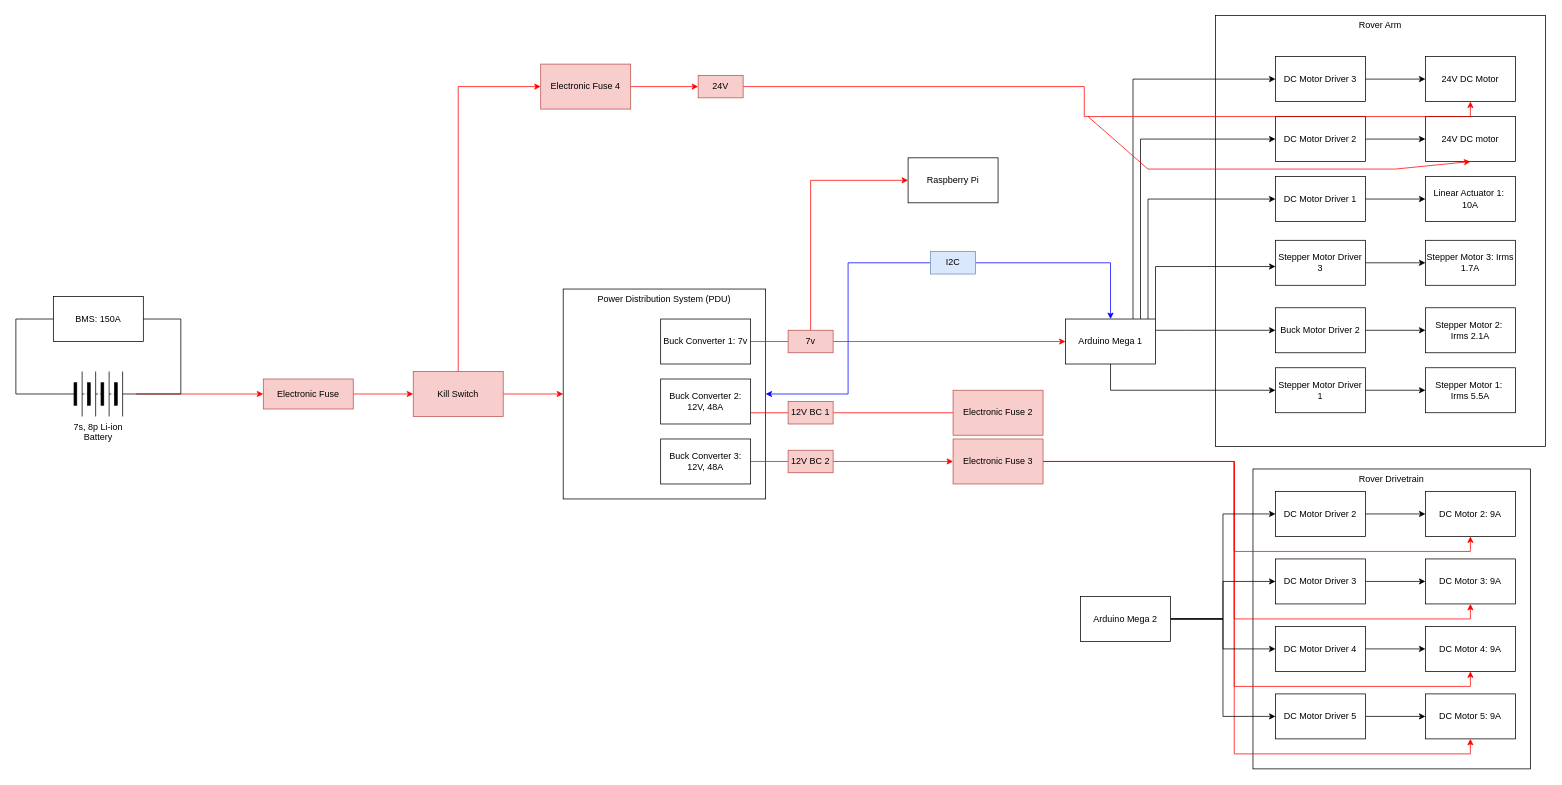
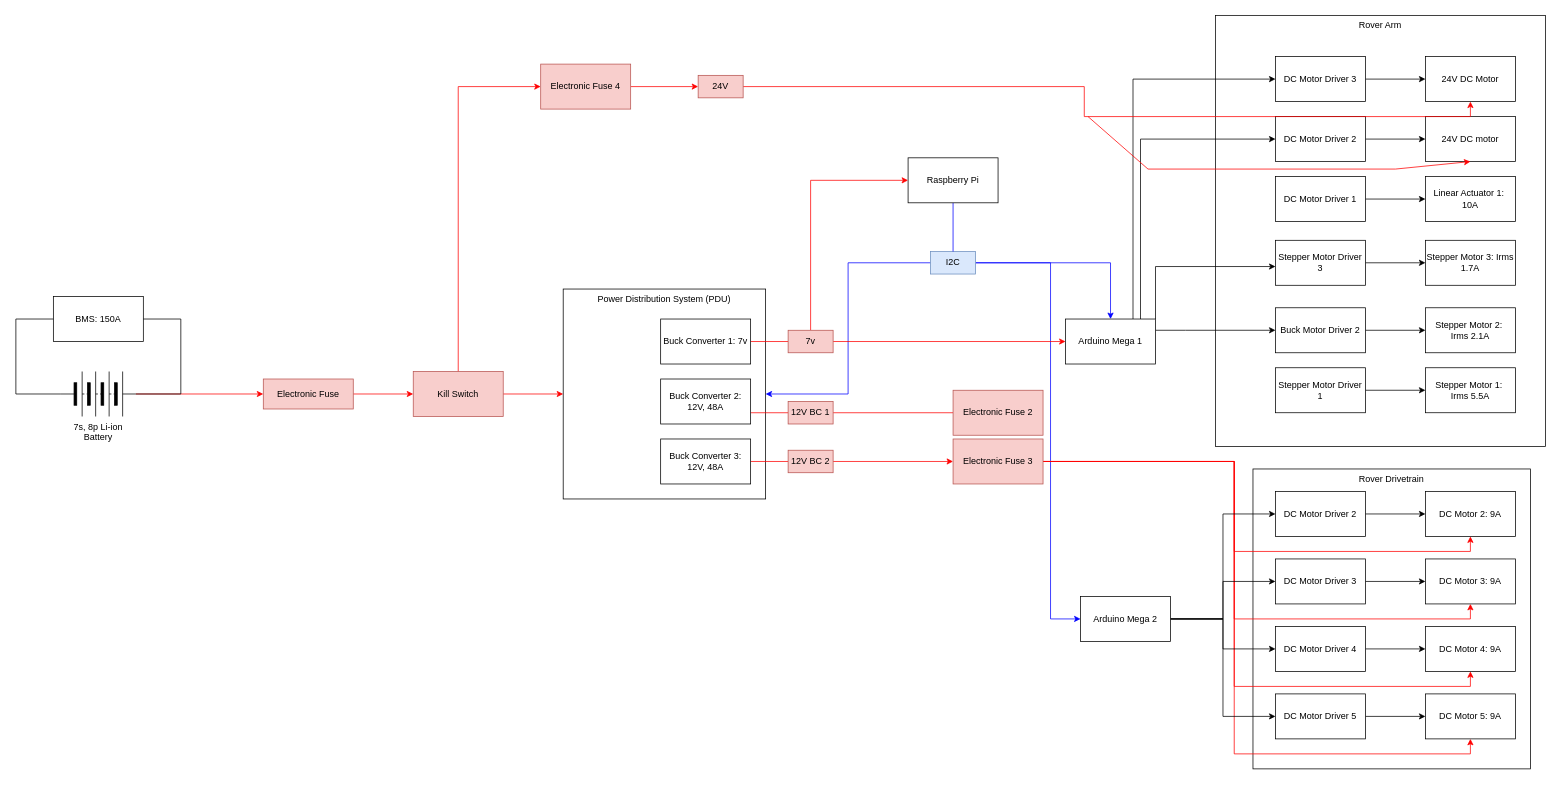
(1148, 199) -> none
none -> (953, 227)
(1177, 390) -> none
none -> (1050, 442)
